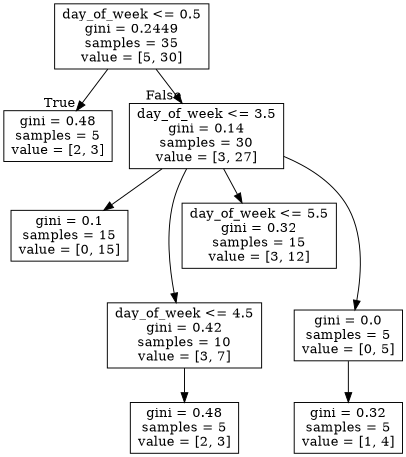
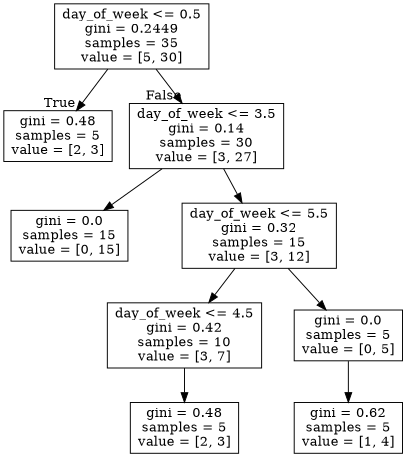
(351, 213) -> (304, 286)
(169, 230) -> (225, 282)
(69, 236) -> (69, 236)
(348, 428) -> (348, 428)
